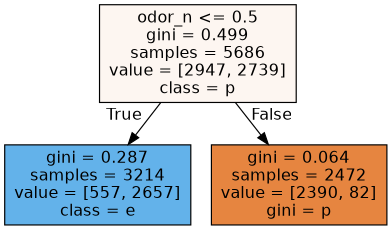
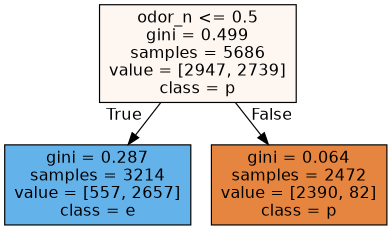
(299, 185) -> (299, 185)
